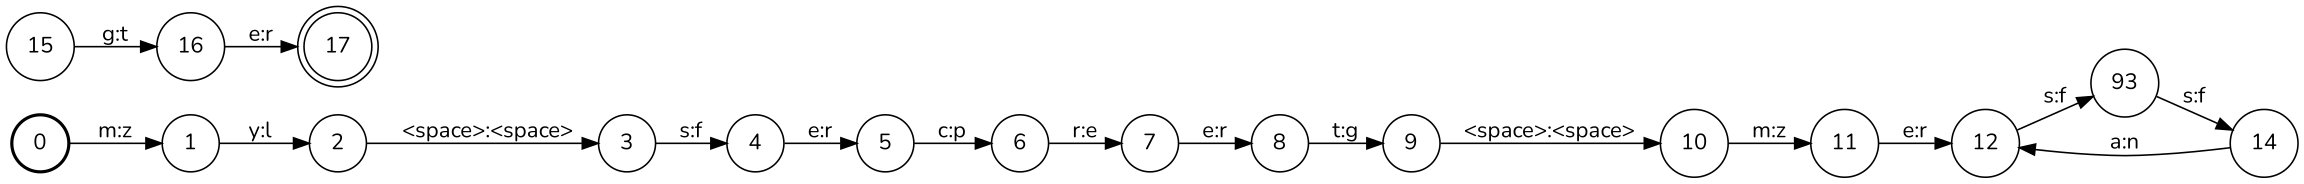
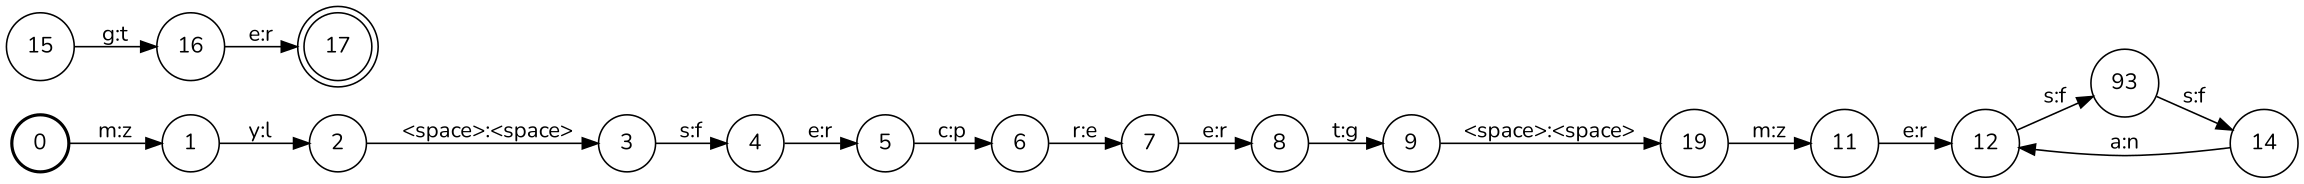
(1694, 143) -> (1694, 143)
